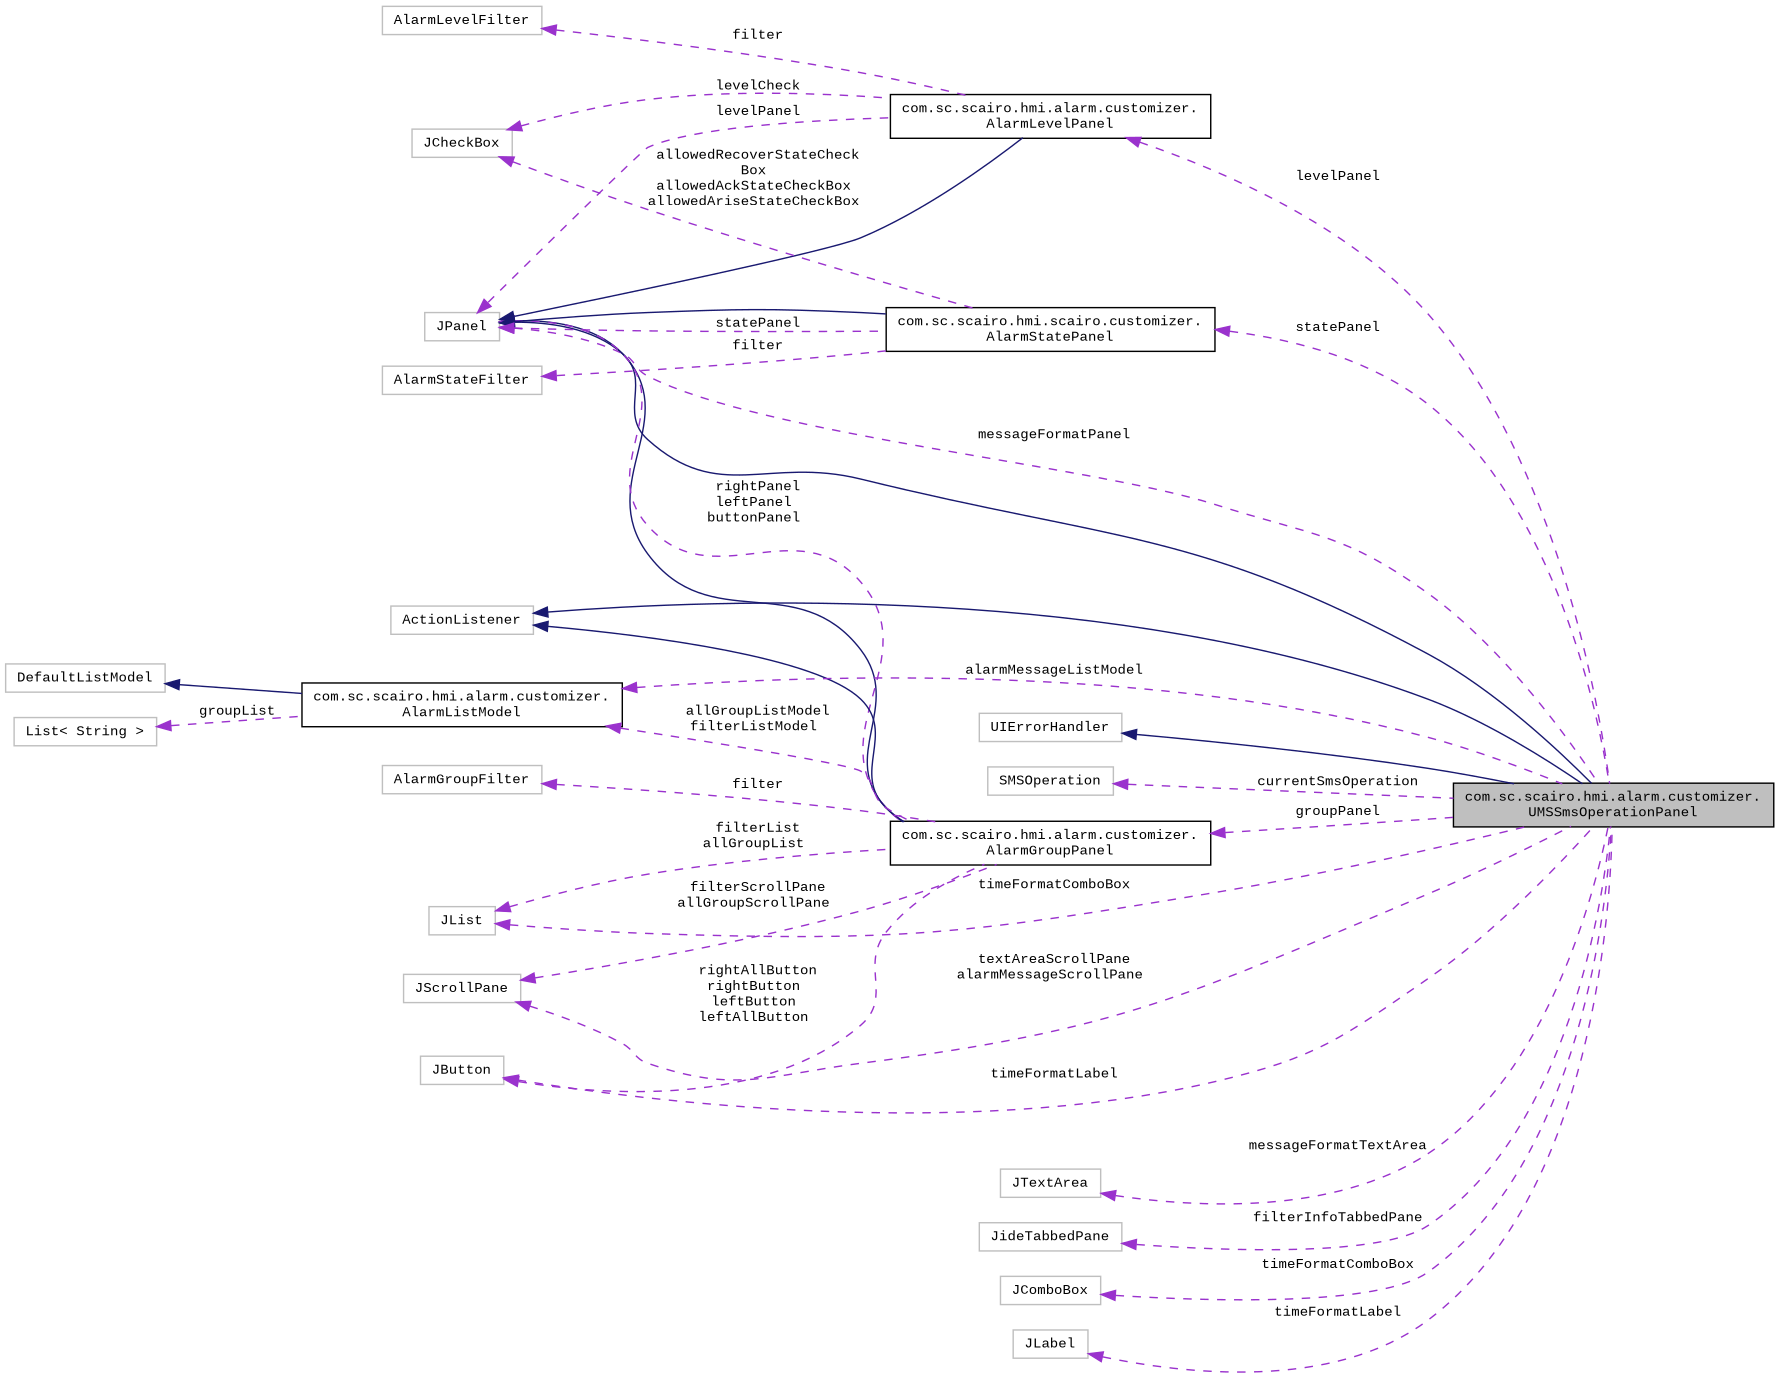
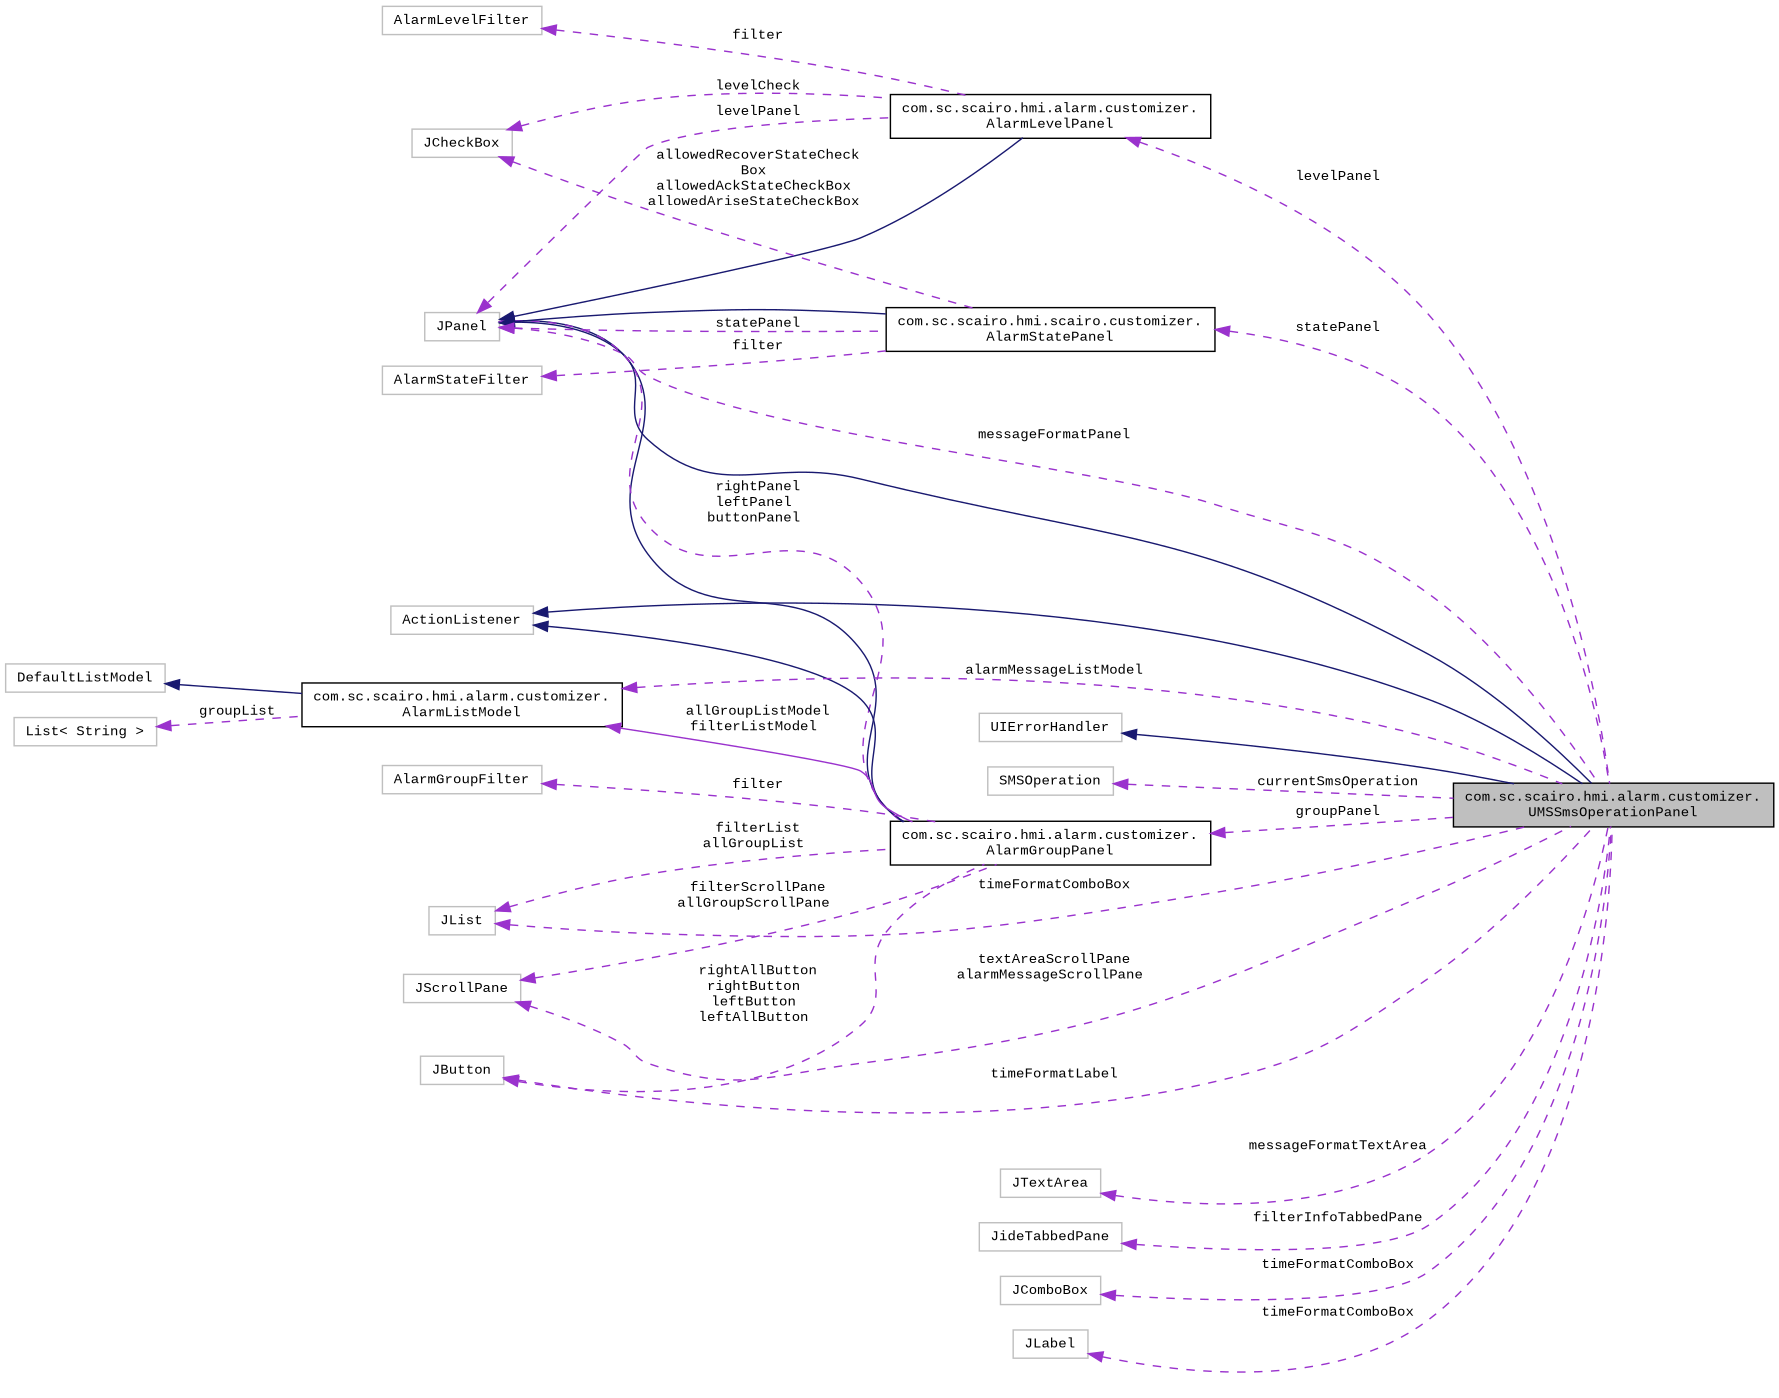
(778, 754) -> (778, 754)
(1334, 1312) -> (1334, 1312)
